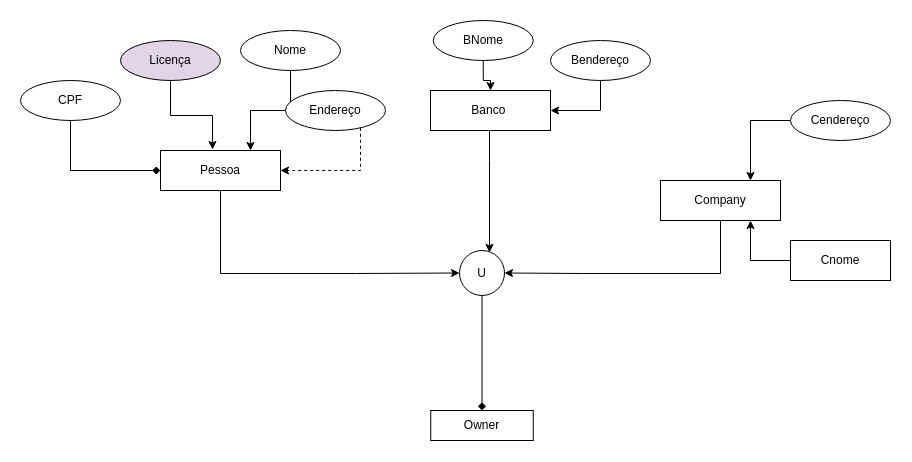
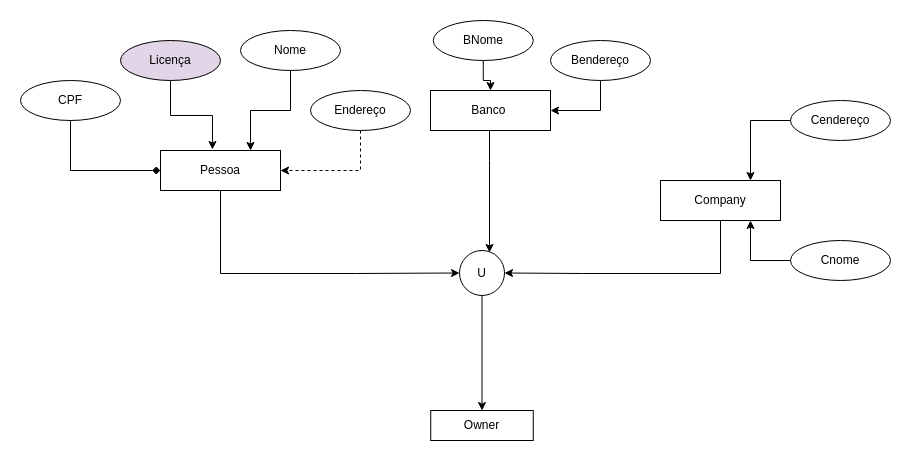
(336, 111) -> (361, 111)
(841, 261) -> (841, 261)
(482, 401) -> (482, 402)
